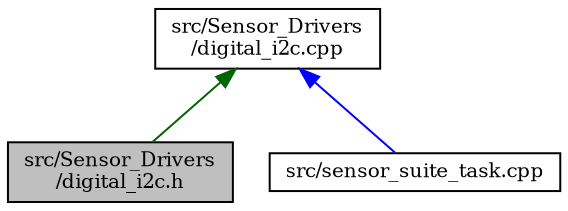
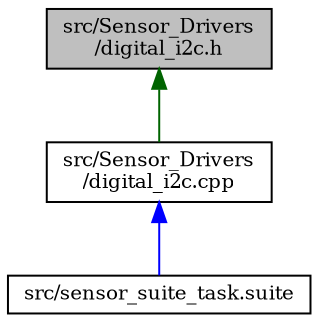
(186, 112) -> (159, 116)
(415, 172) -> (159, 295)
